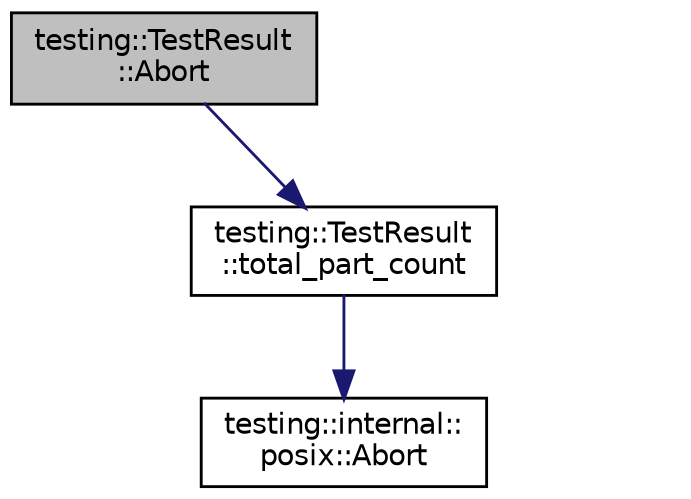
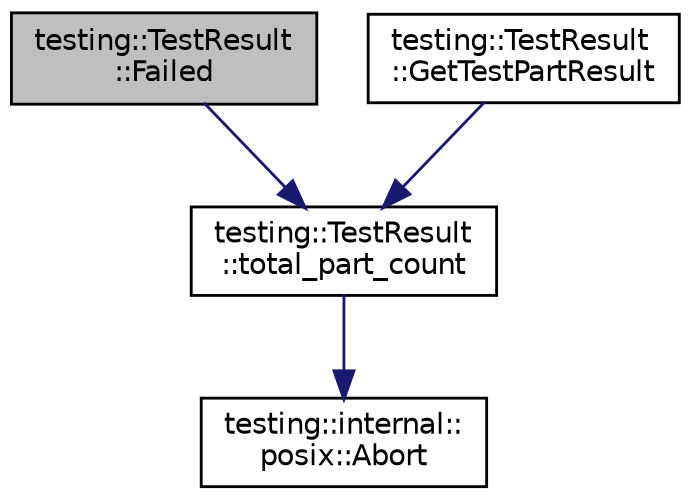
(164, 59) -> (164, 59)
none -> (524, 59)
